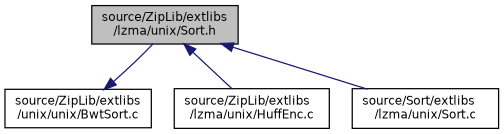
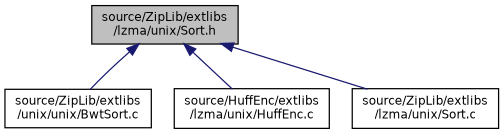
(134, 63) -> (109, 70)
(252, 109) -> (252, 109)
(425, 109) -> (425, 109)
